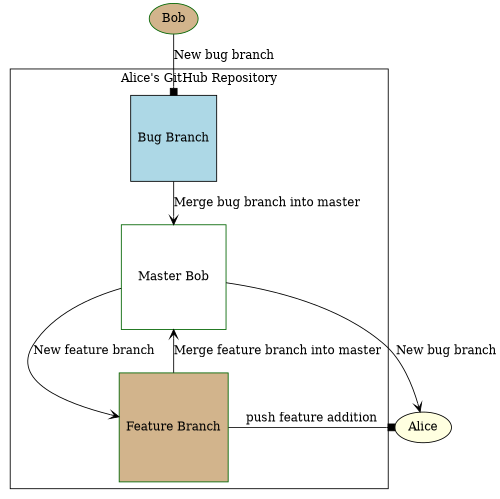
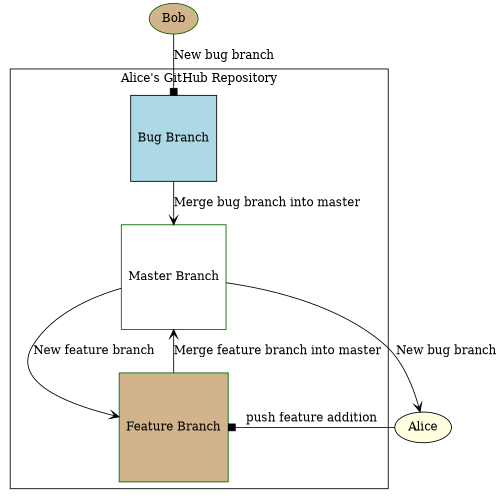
(174, 277) -> (174, 277)
(307, 427) -> (316, 427)
